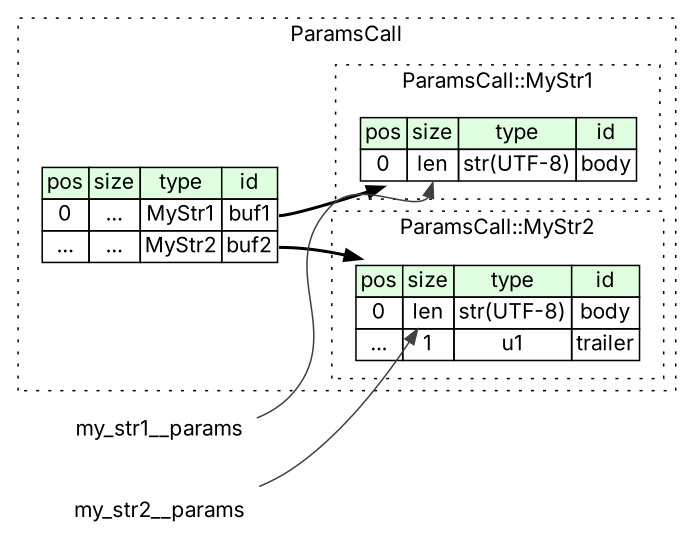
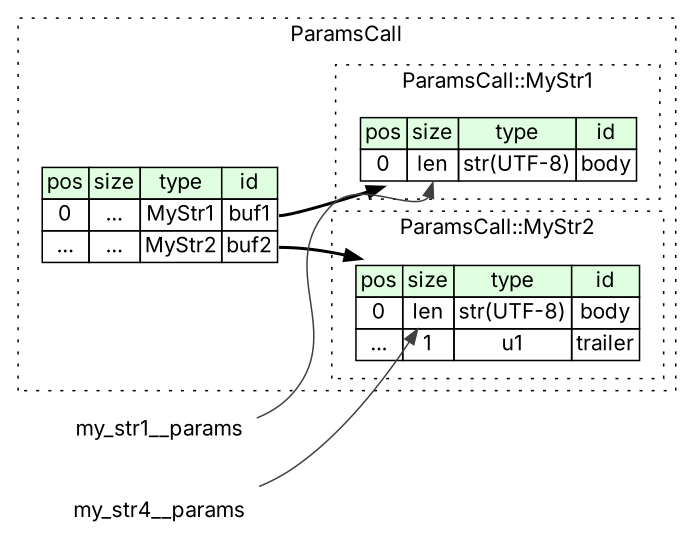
(160, 511) -> (160, 511)
